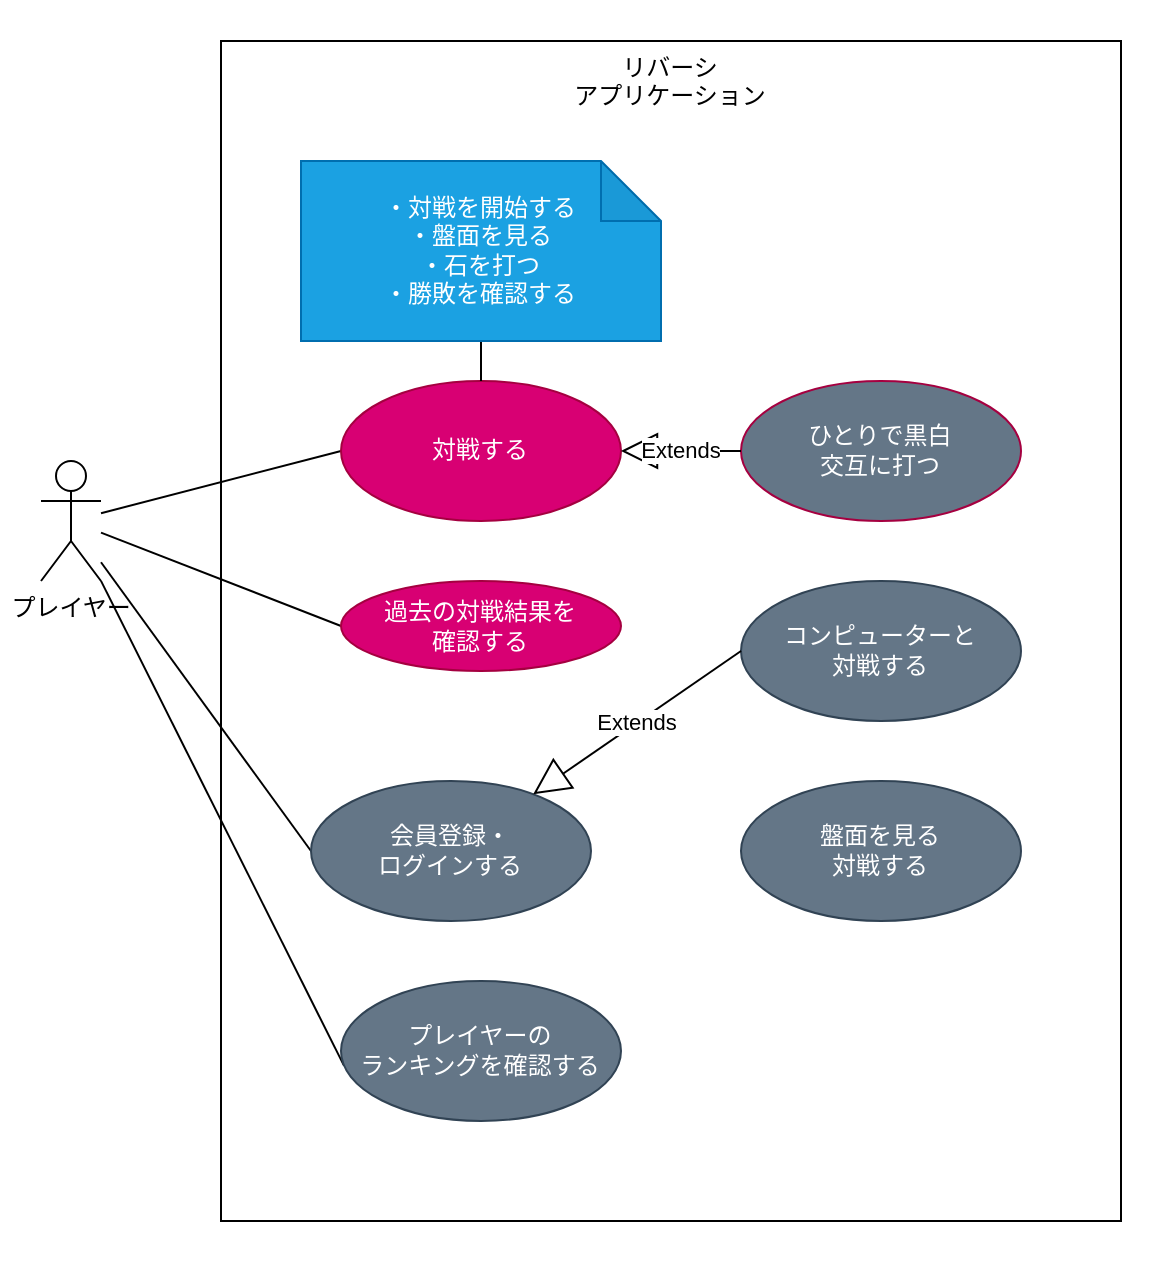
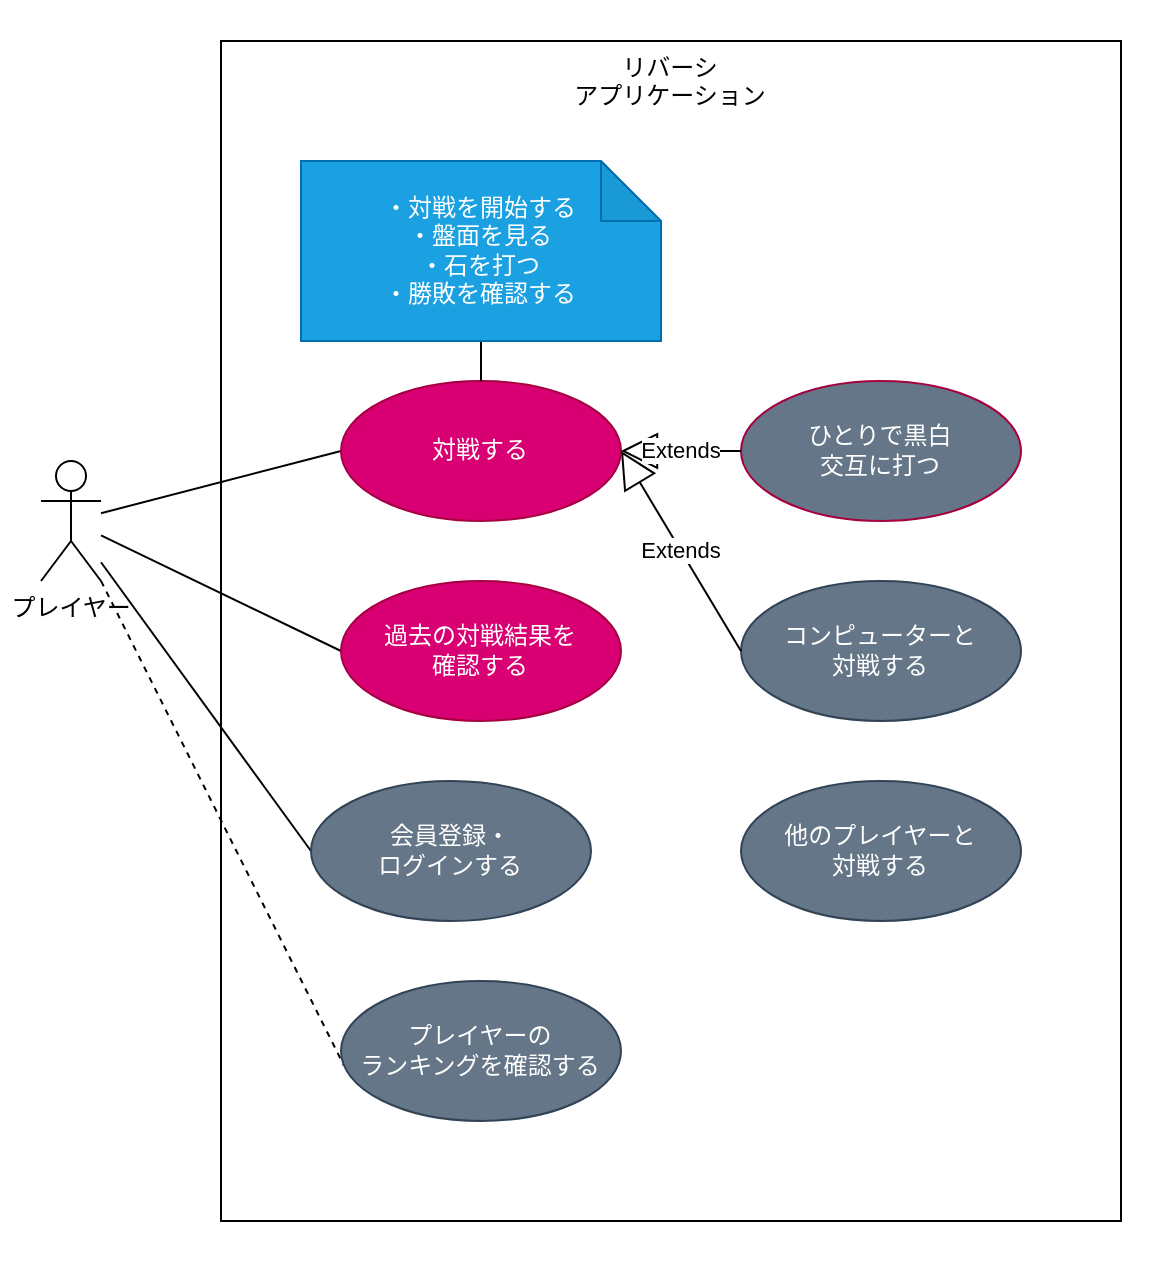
(481, 626) -> (481, 651)
(697, 681) -> (690, 567)
(223, 823) -> (223, 823)
(881, 851) -> (881, 851)
